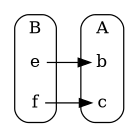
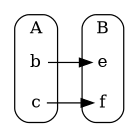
(64, 62) -> (65, 62)
(64, 103) -> (66, 103)
